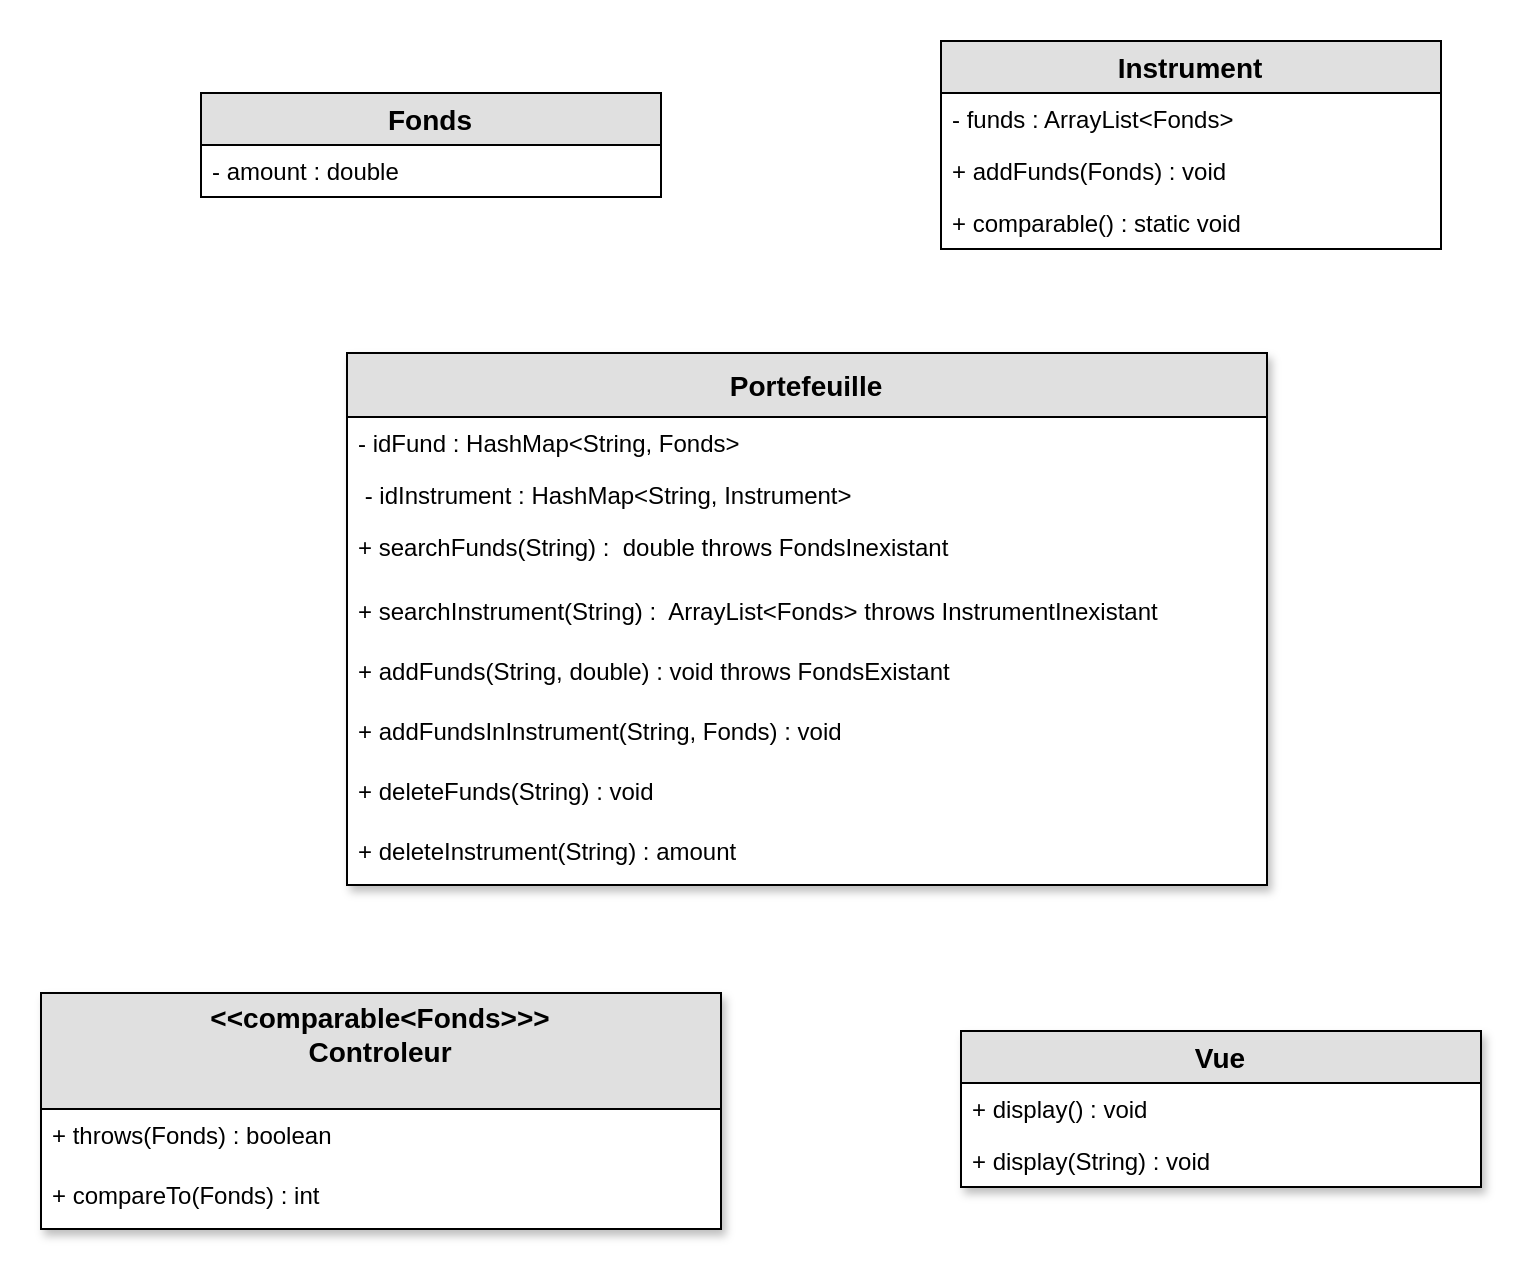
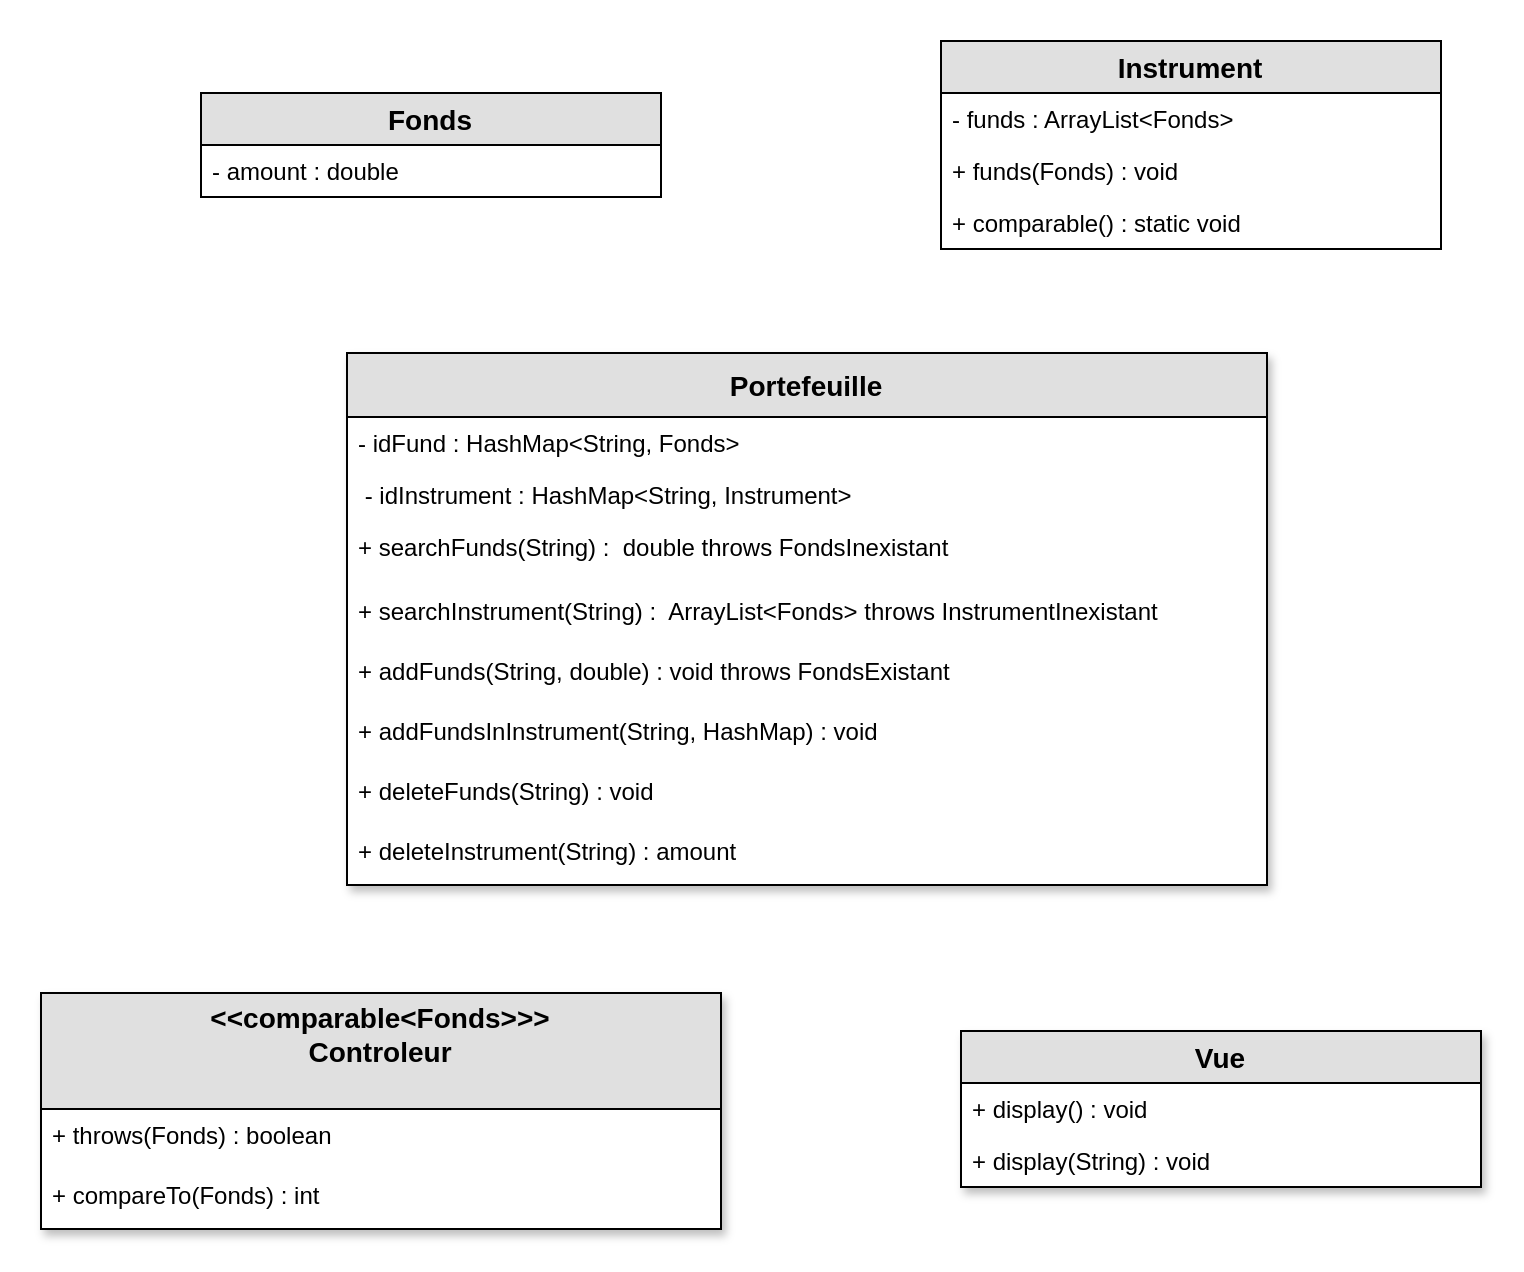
(1098, 172) -> (1078, 172)
(632, 732) -> (645, 732)
